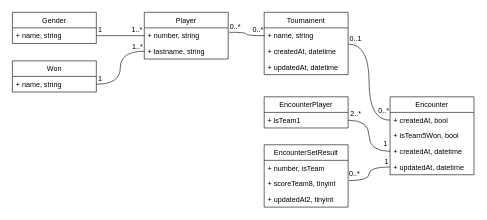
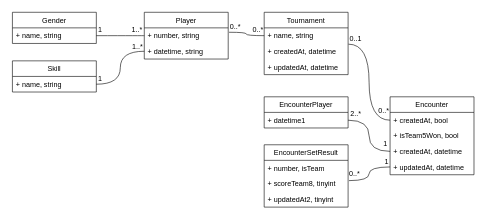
(179, 52) -> (179, 52)
(54, 69) -> (54, 69)
(284, 121) -> (288, 121)
